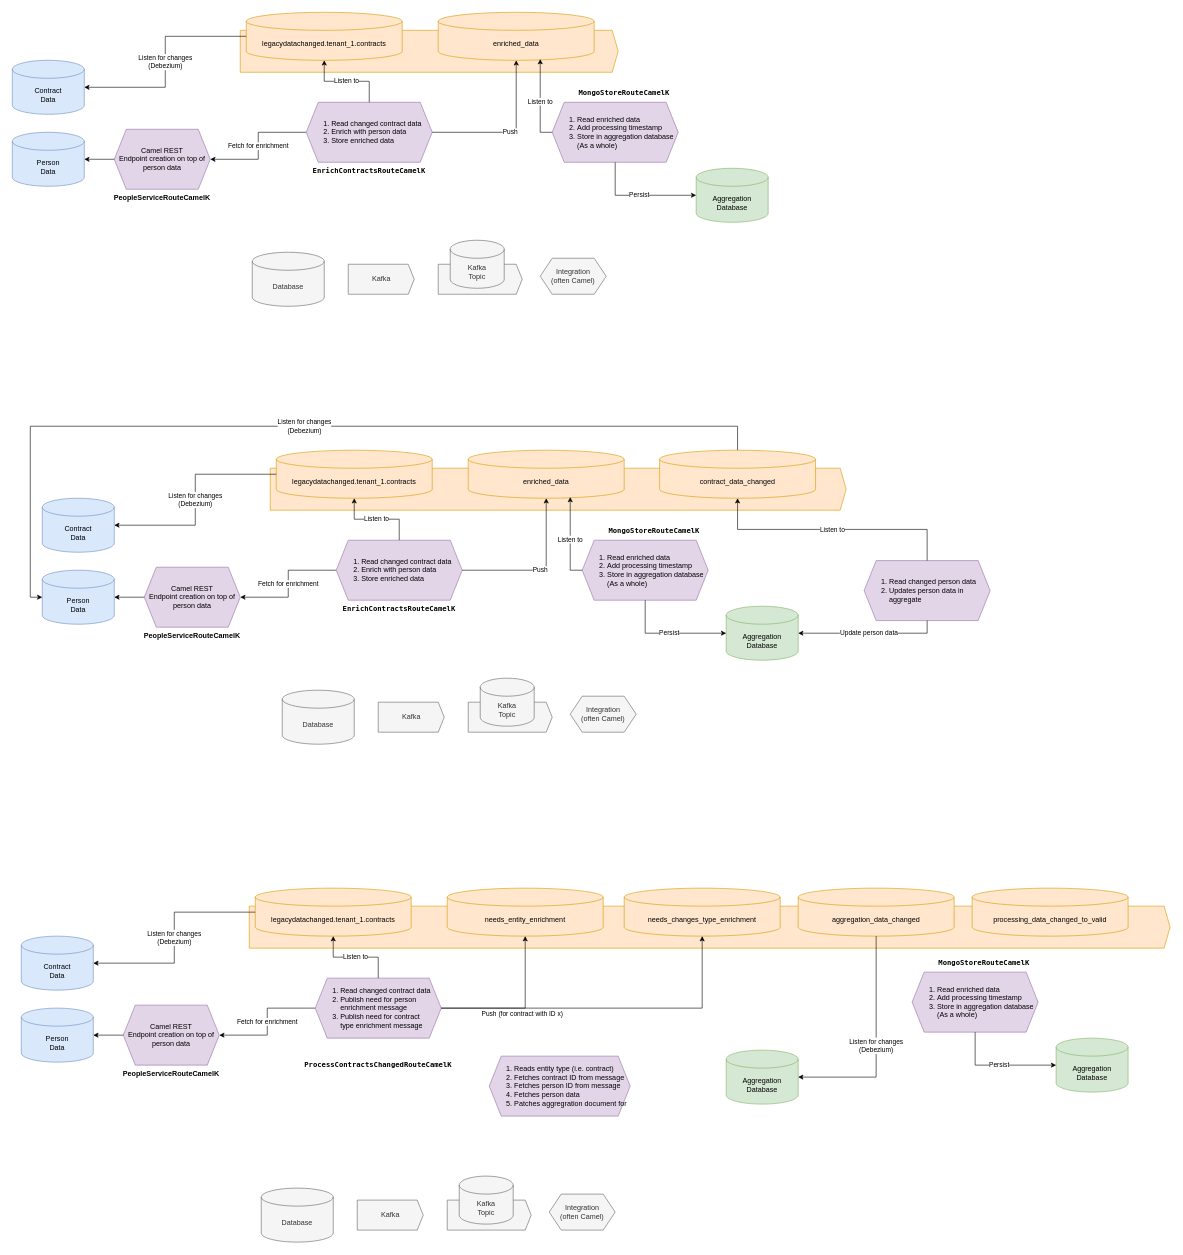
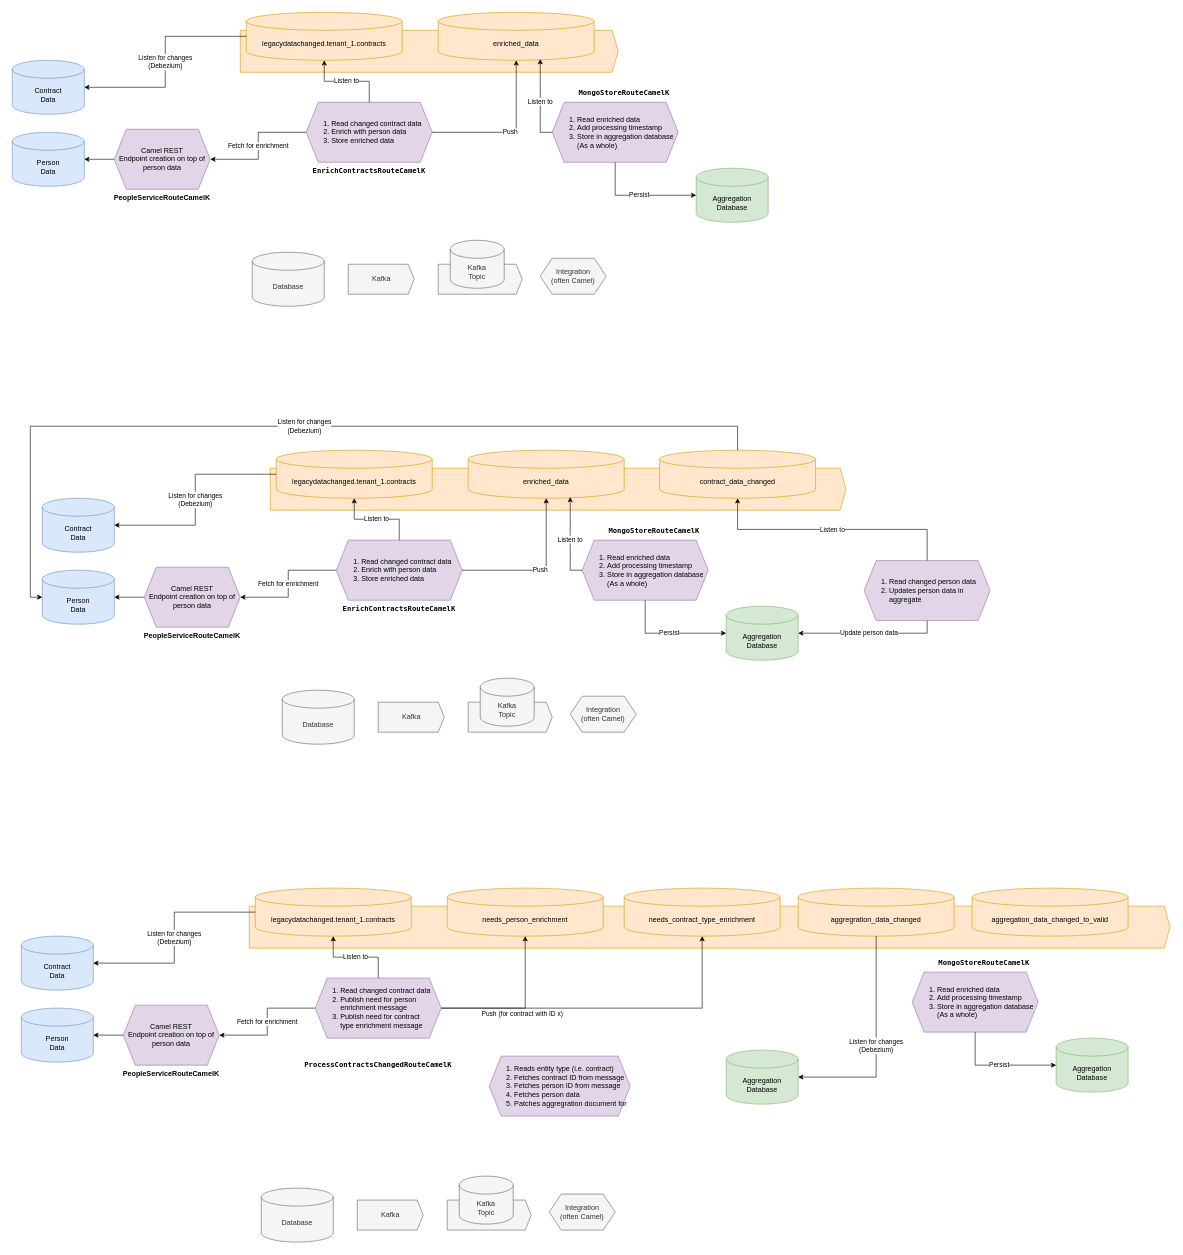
(525, 920) -> (525, 920)
(702, 920) -> (702, 920)
(876, 920) -> (876, 920)
(1050, 920) -> (1050, 920)
